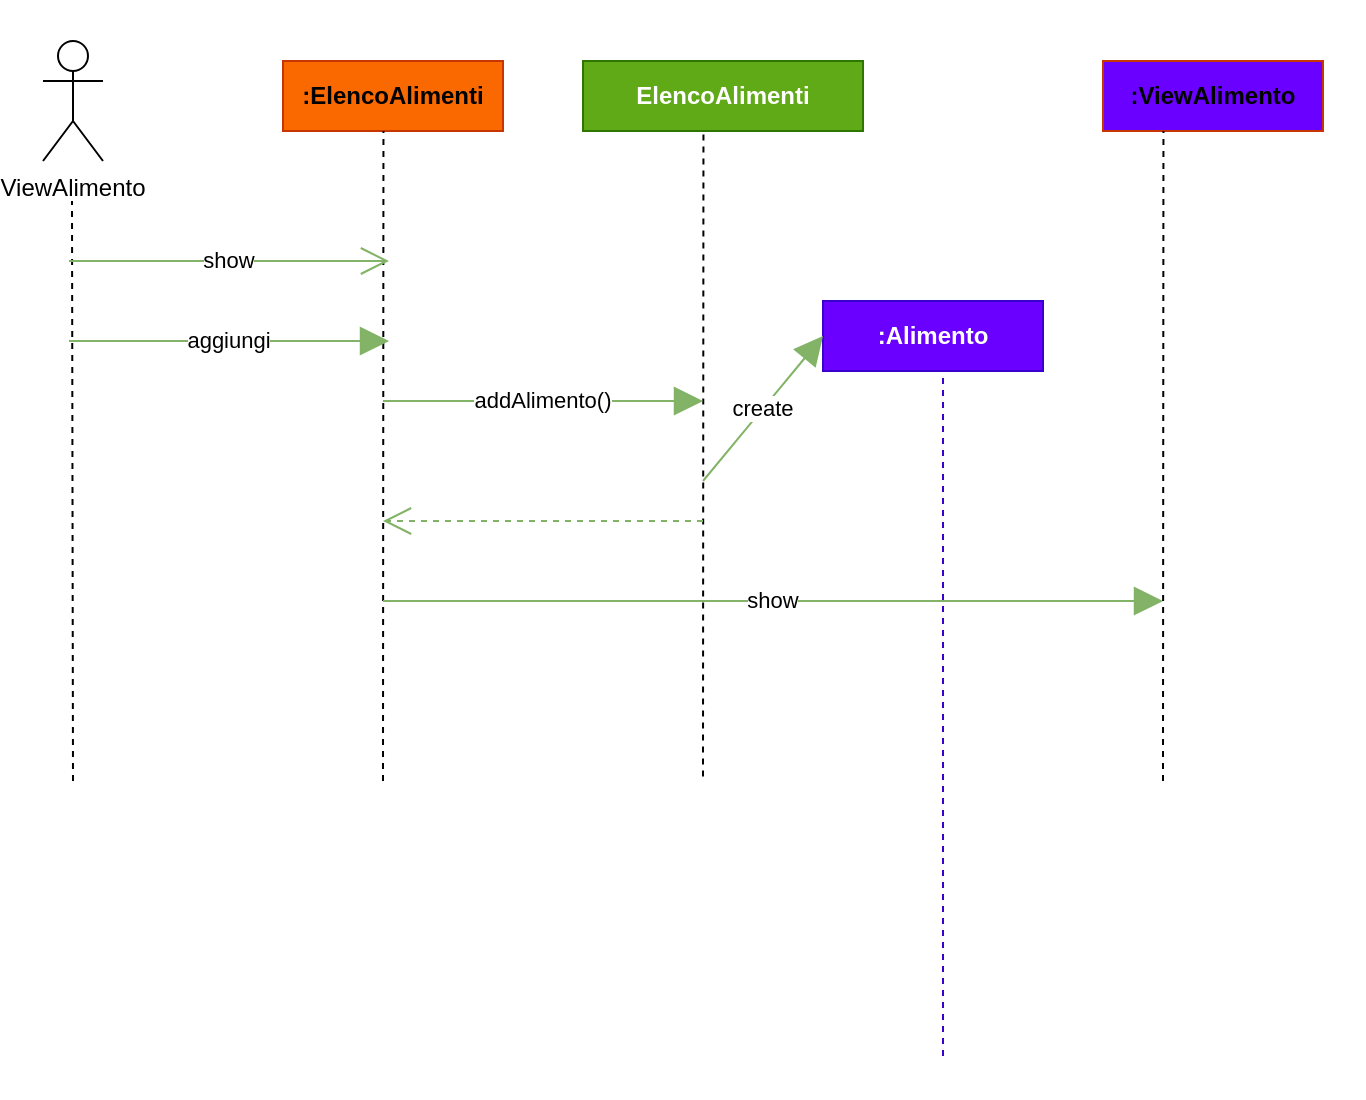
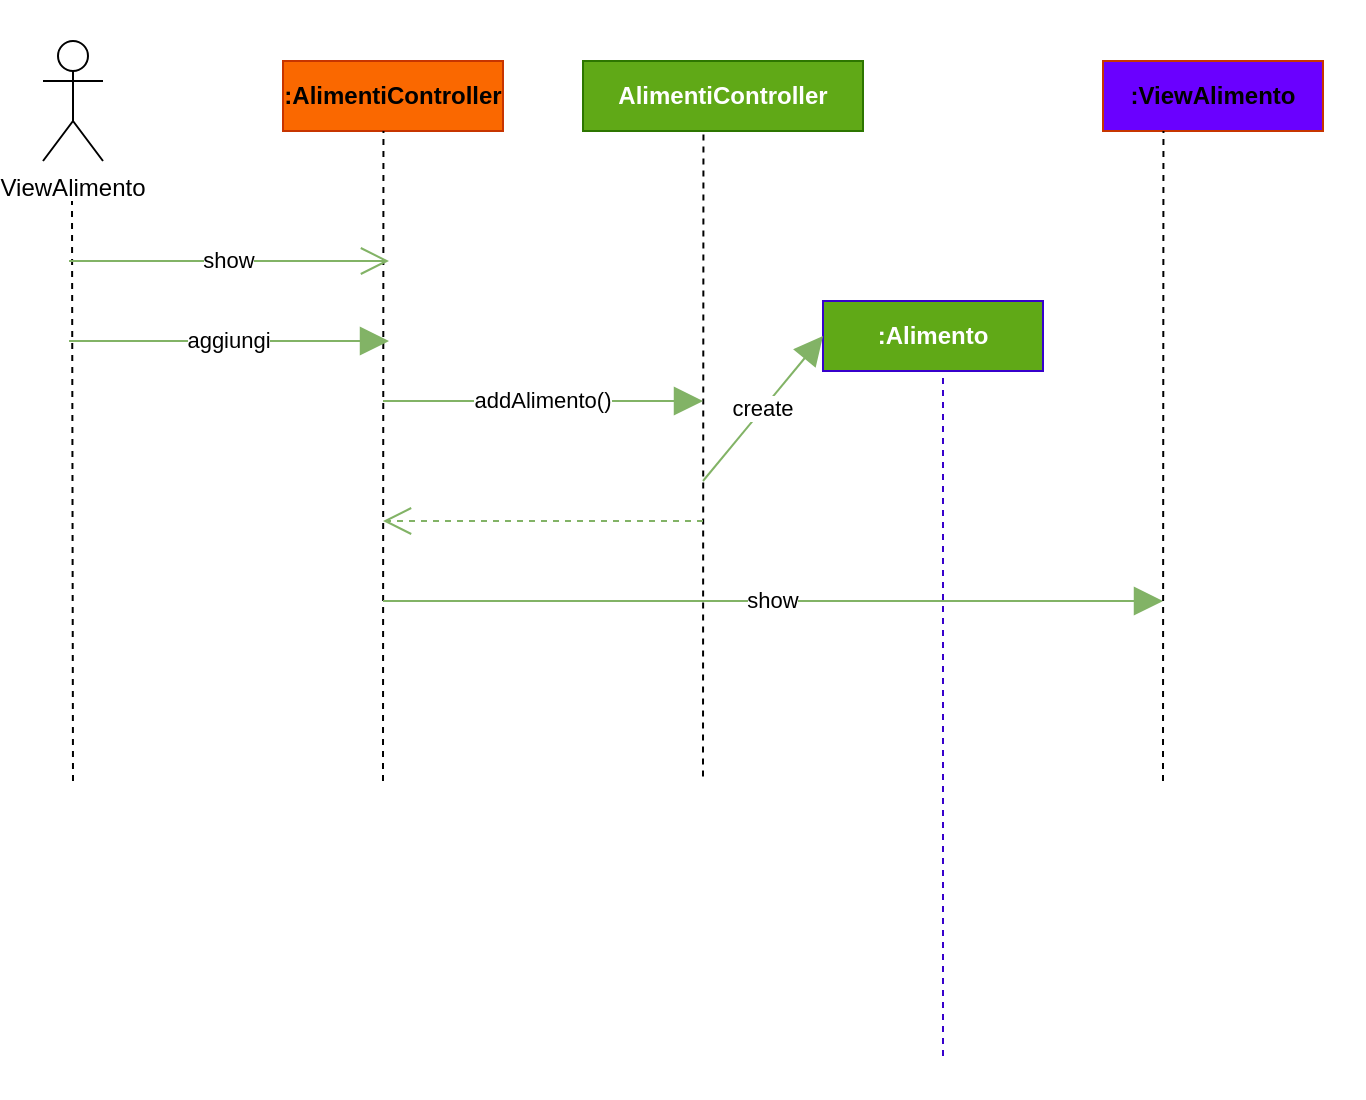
(394, 97) -> (394, 97)
(724, 97) -> (724, 97)
(933, 336) -> (933, 336)
